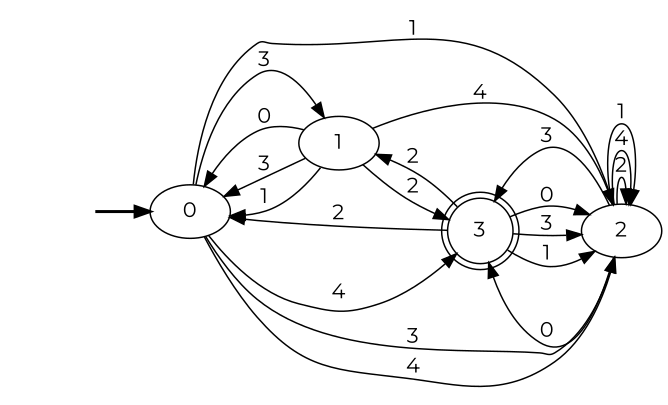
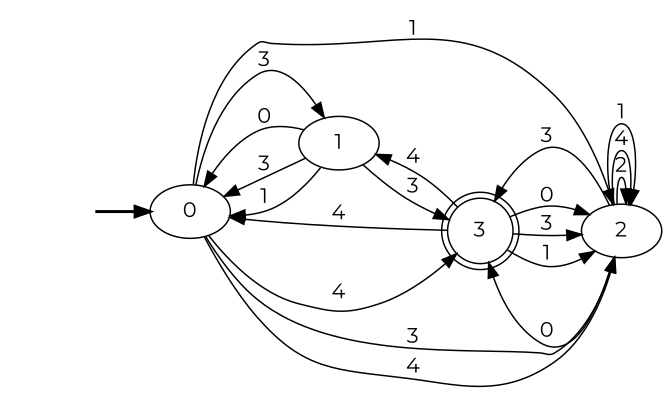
(508, 104) -> none
(413, 157) -> (413, 157)
(413, 187) -> (413, 187)
(339, 214) -> (339, 214)
